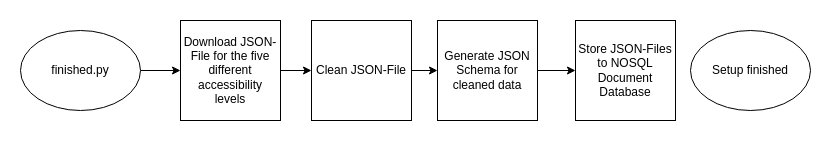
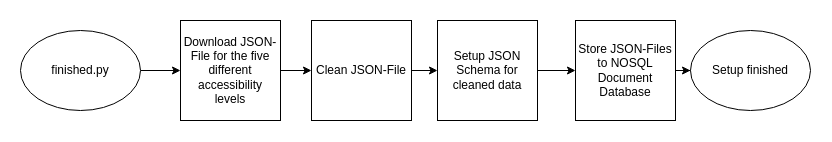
(488, 71) -> (488, 71)
none -> (675, 71)
